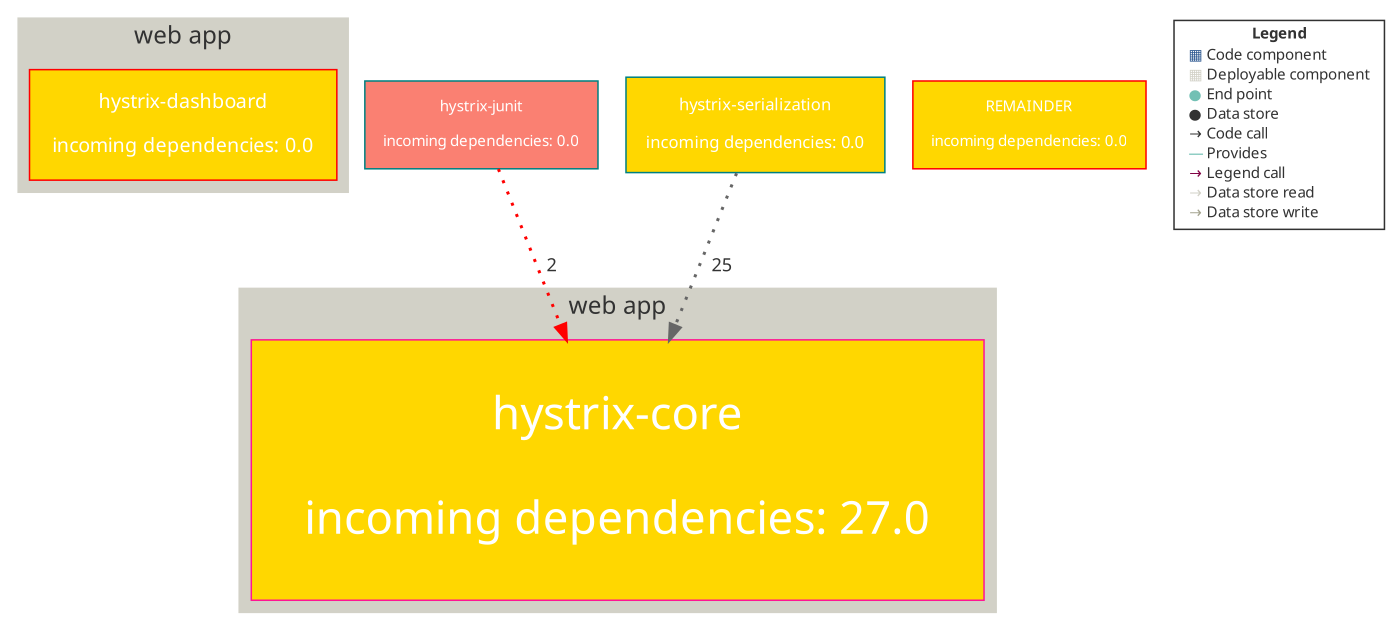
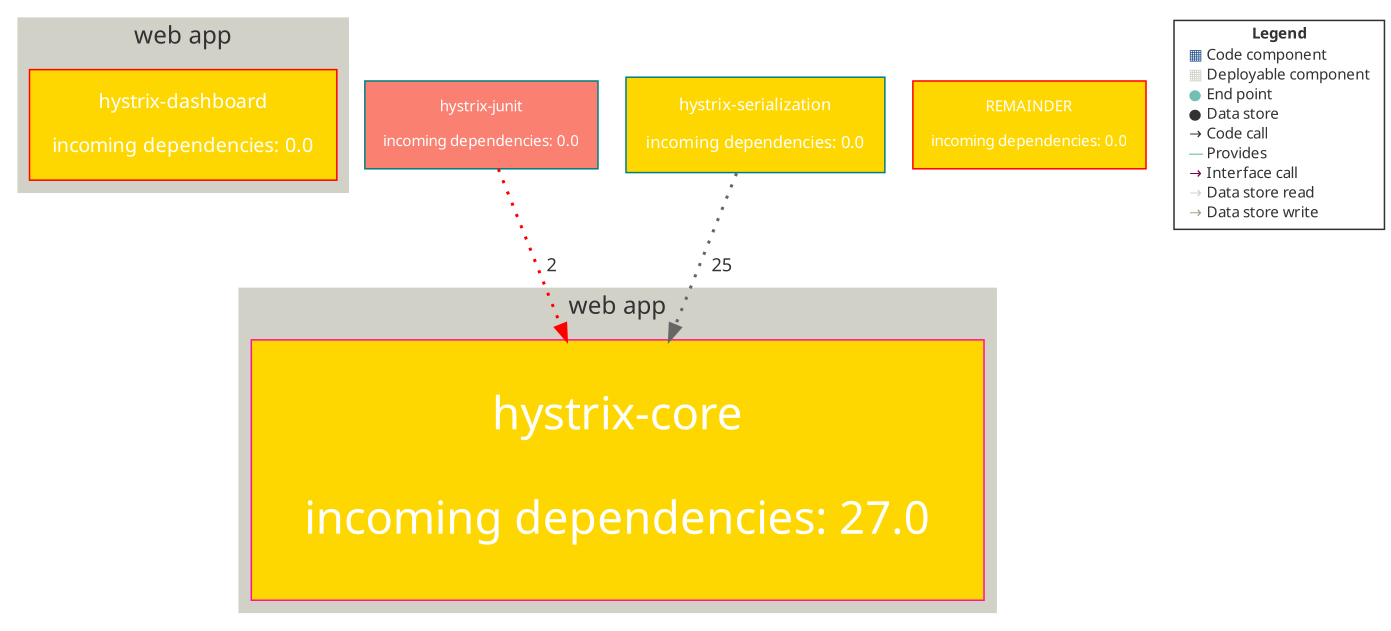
(1246, 173) -> (1253, 173)
